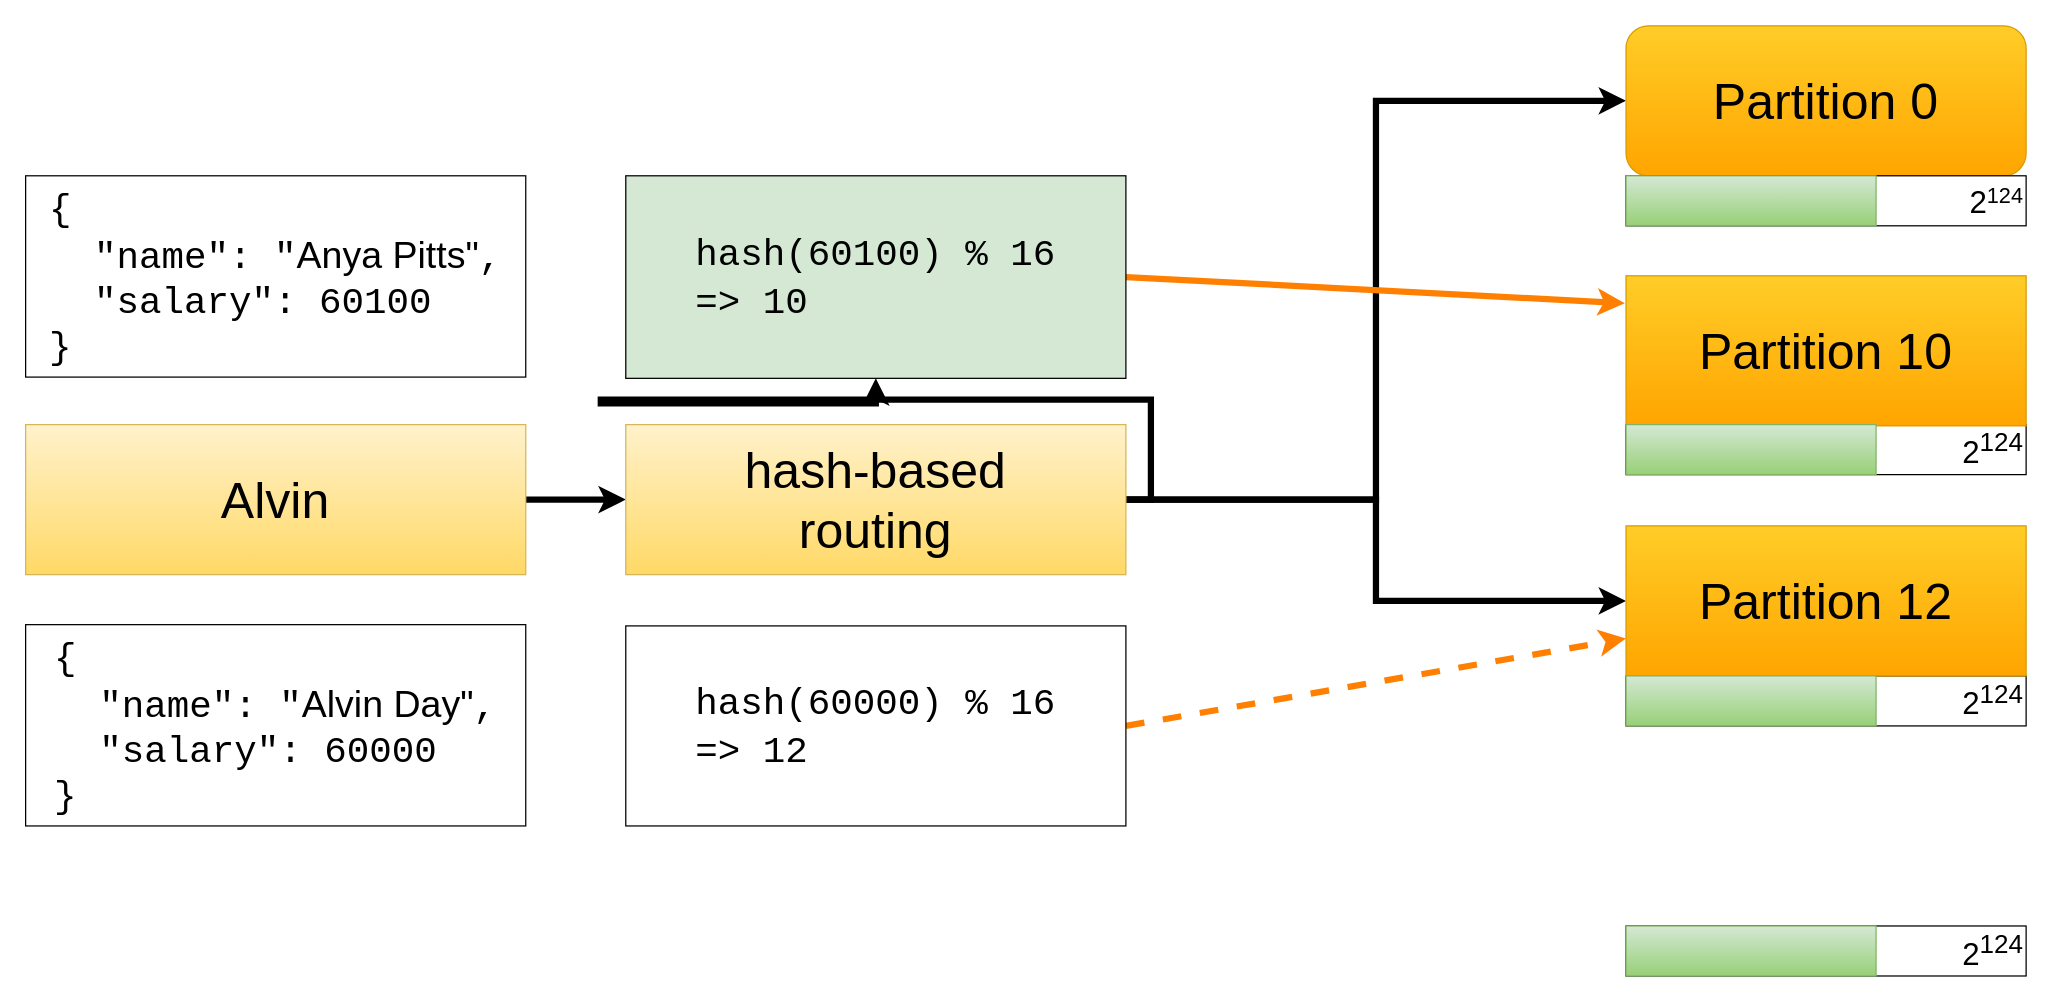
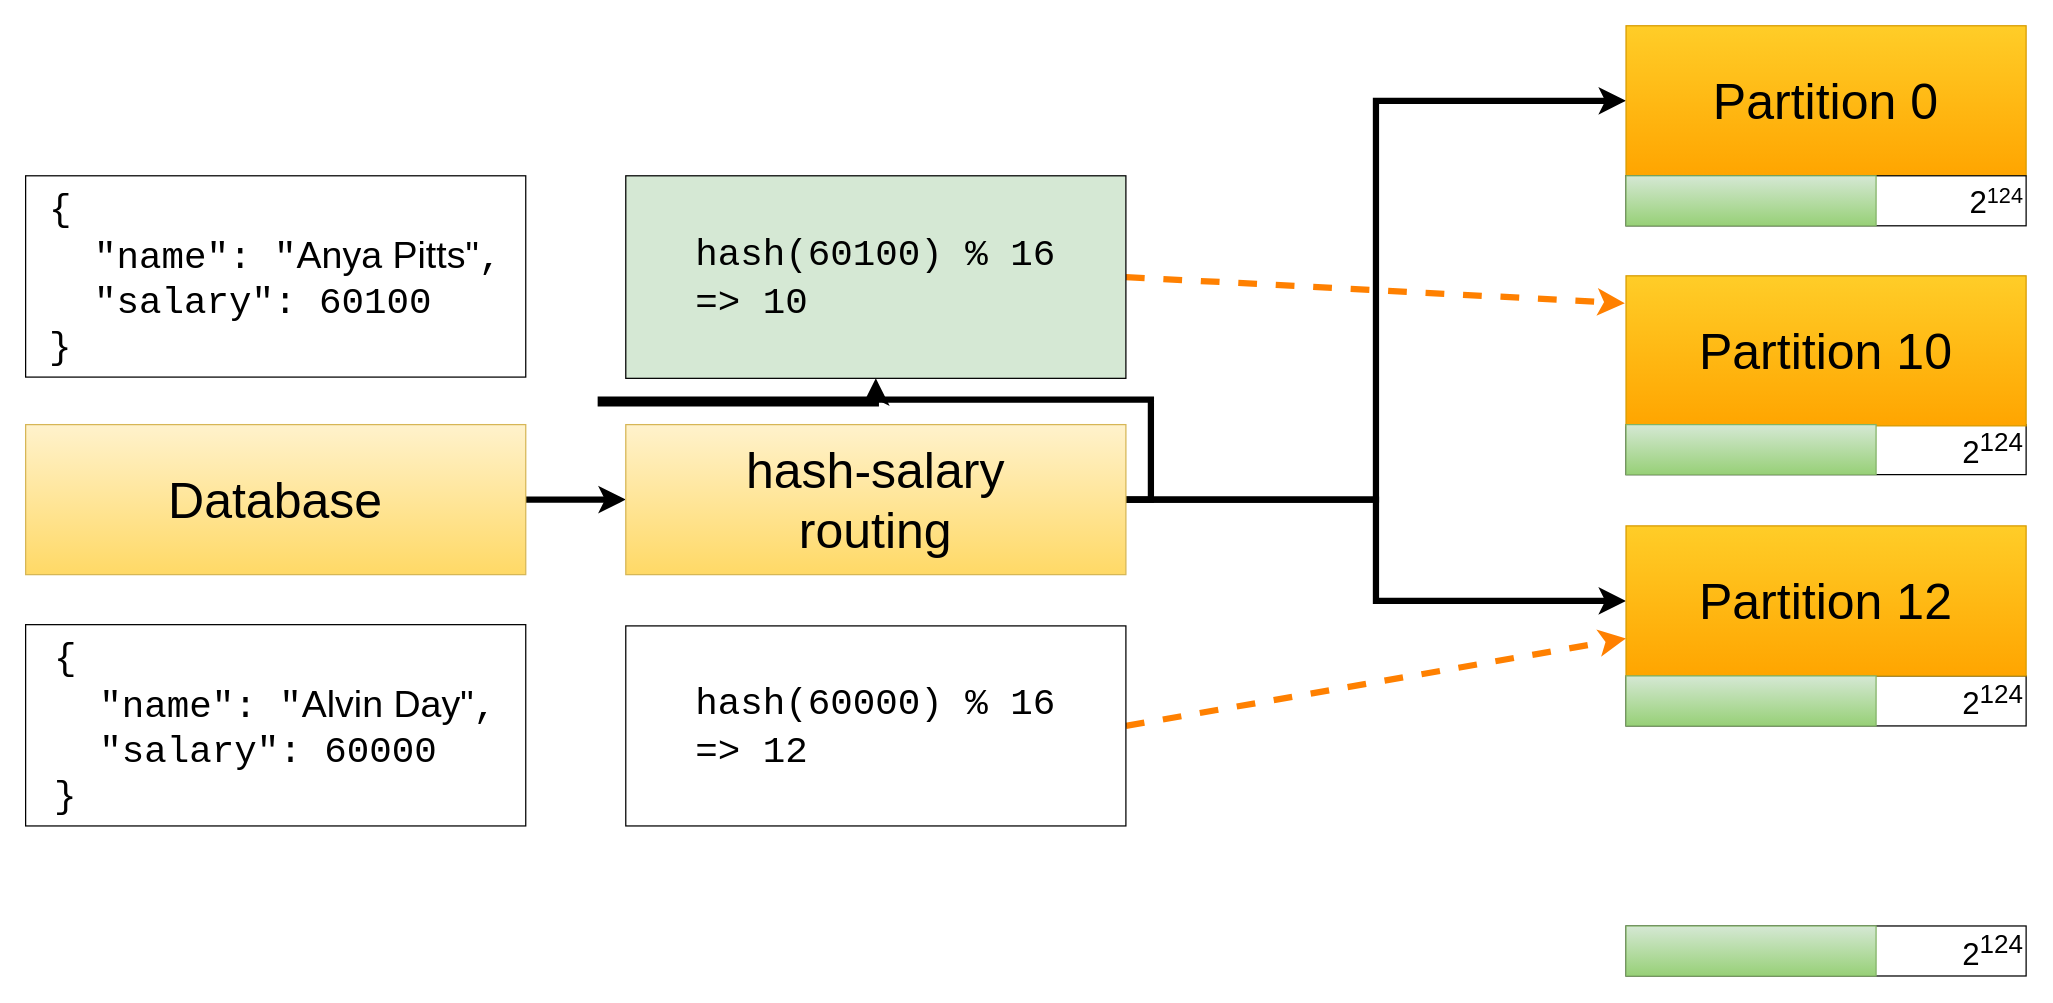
(1826, 101) -> (1826, 101)
(1153, 278) -> (1153, 278)
(276, 499) -> (276, 499)
(876, 499) -> (876, 499)
